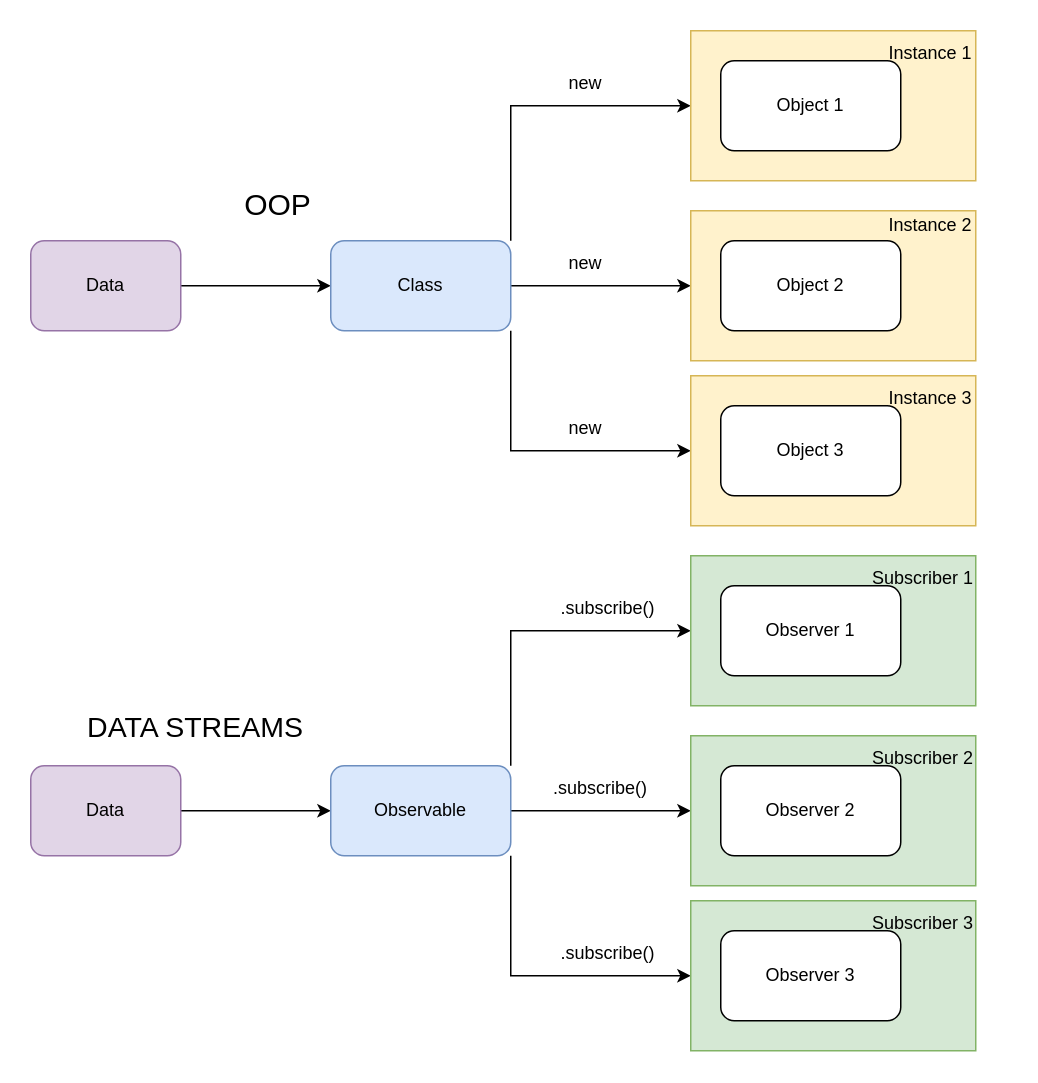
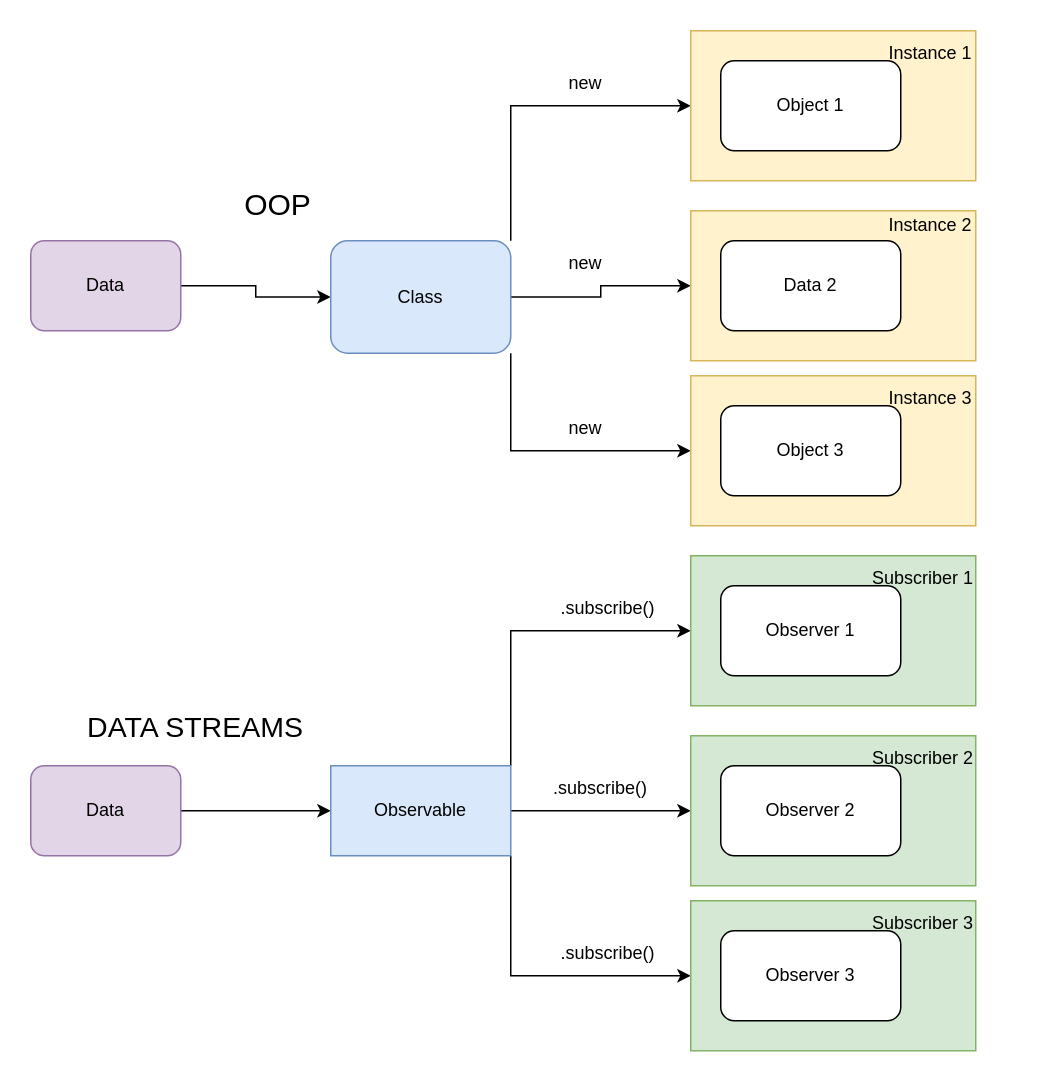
(421, 286) -> (421, 297)
(811, 286) -> (811, 286)
(421, 811) -> (421, 811)
